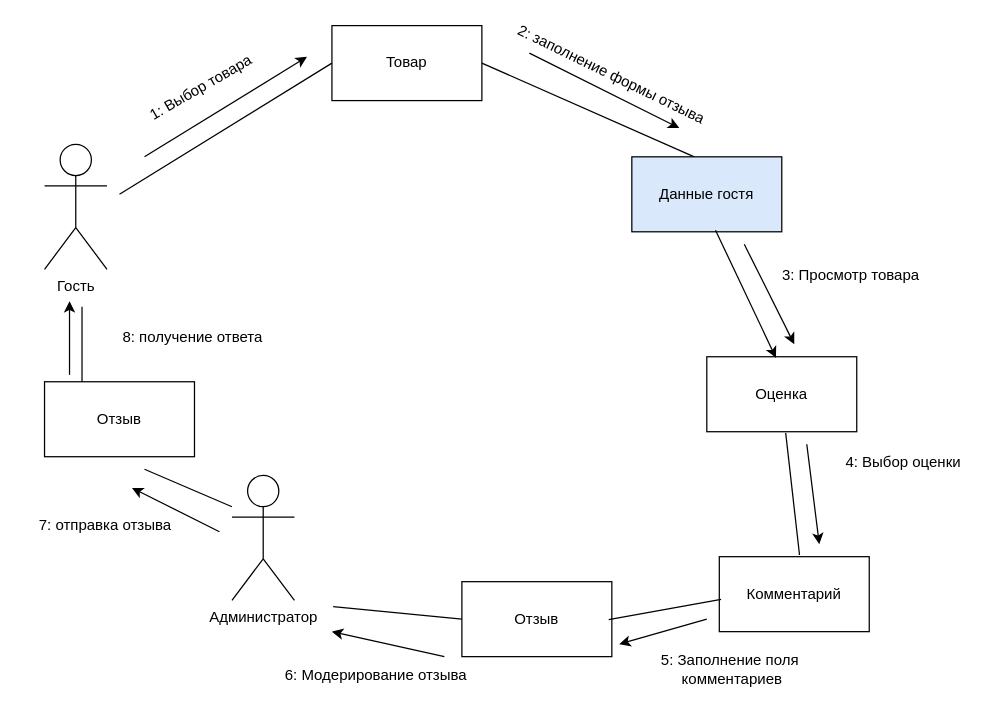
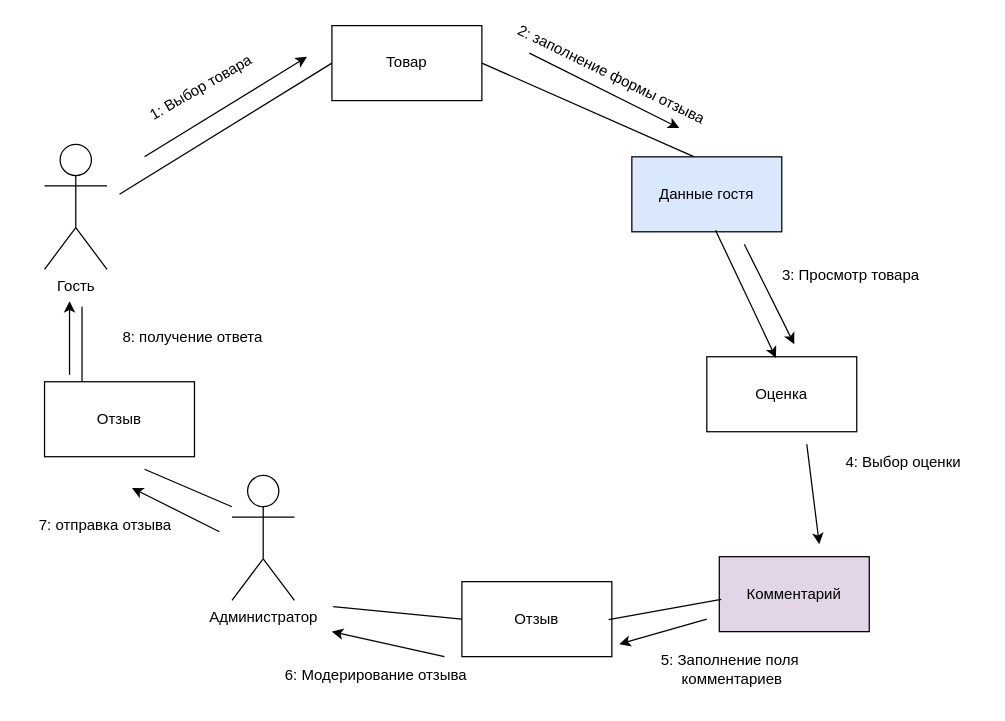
(793, 494) -> none
(794, 594) -> (794, 594)
